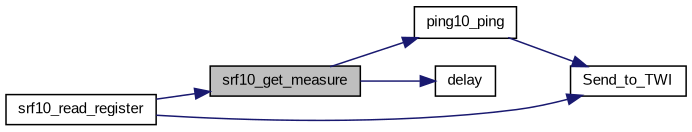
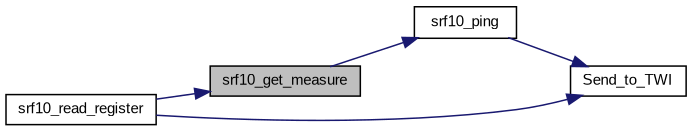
(465, 23) -> (465, 23)
(465, 81) -> none
